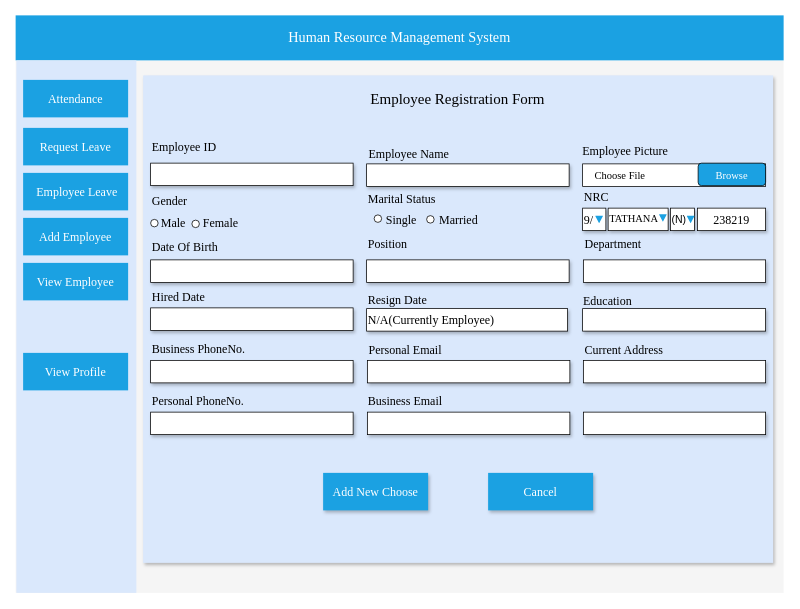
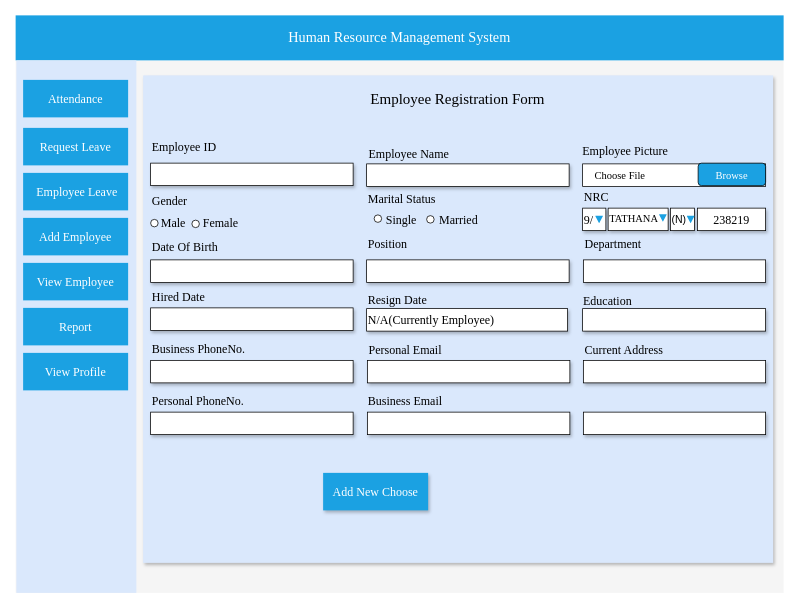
none -> (75, 327)
(540, 492) -> none
